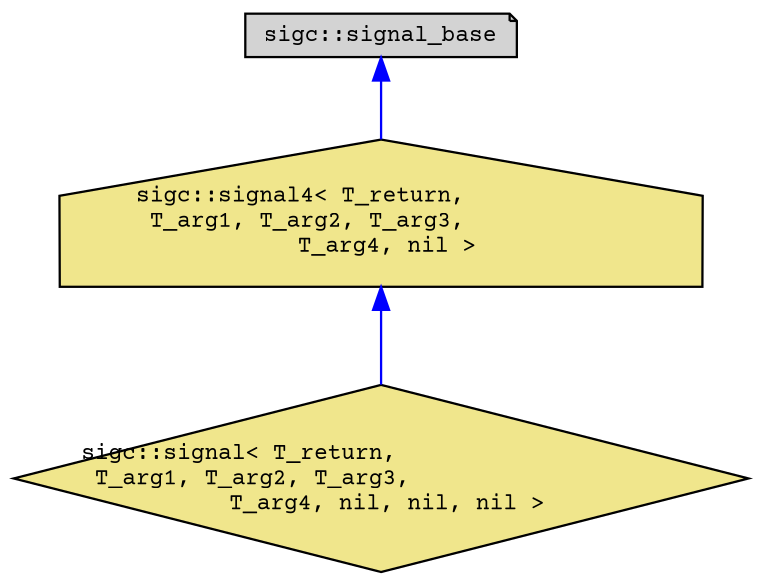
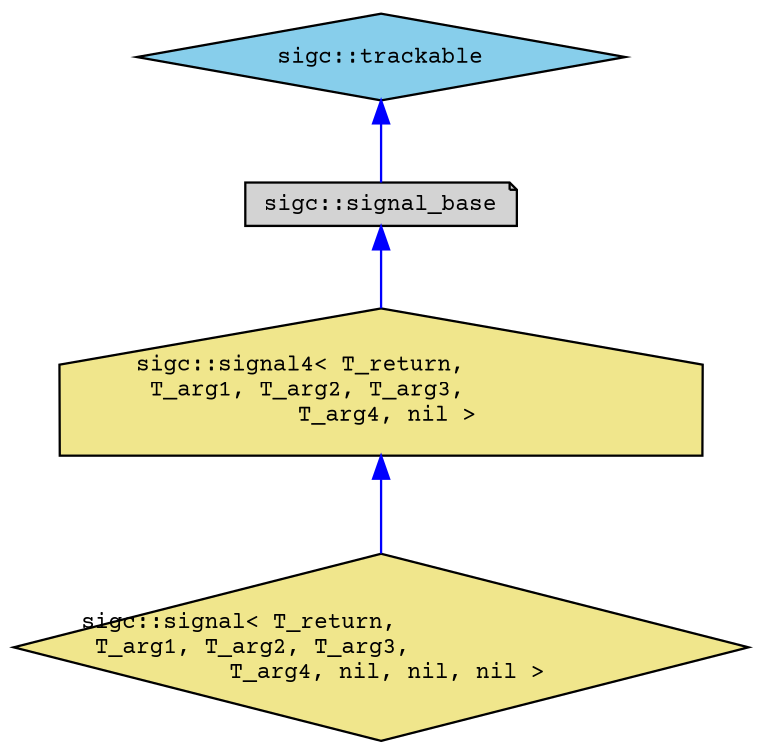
none -> (381, 57)
